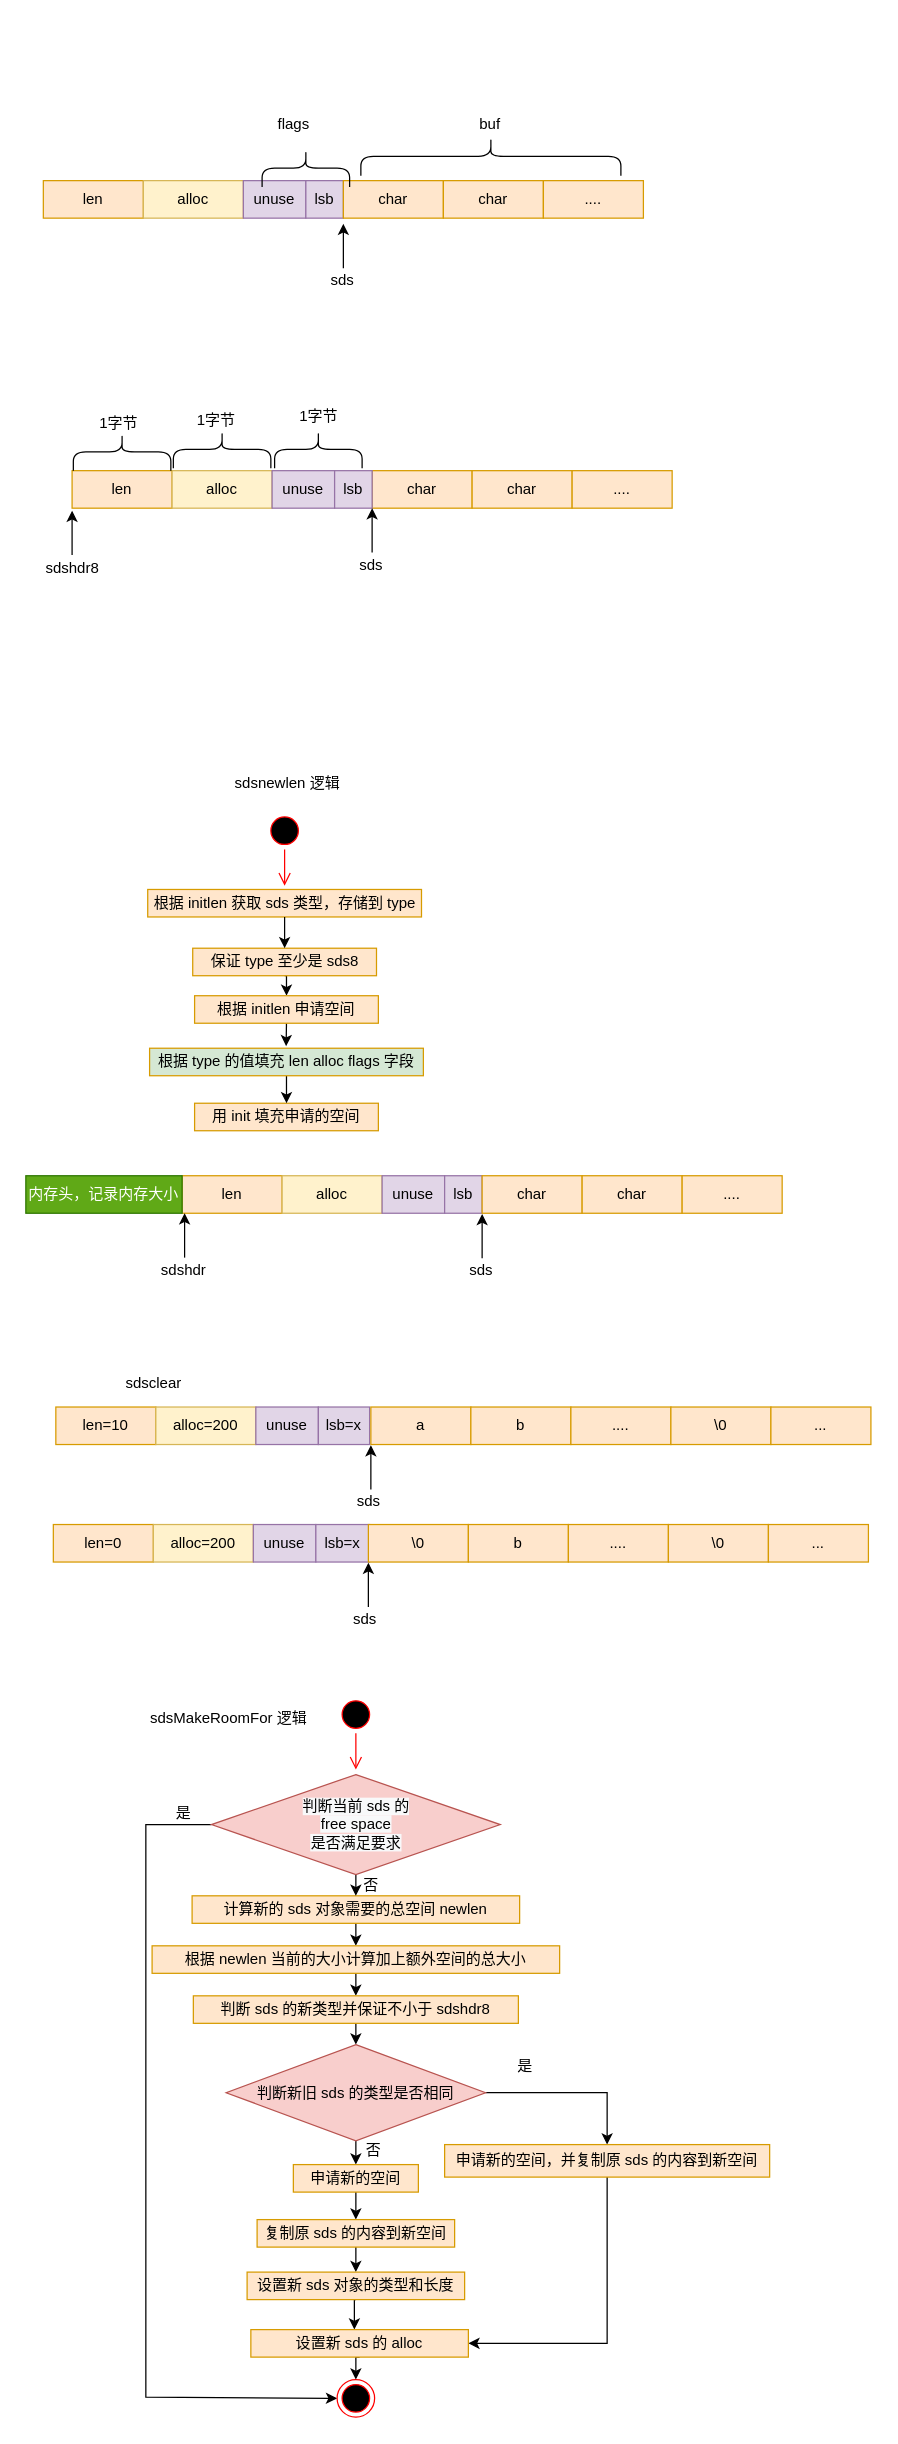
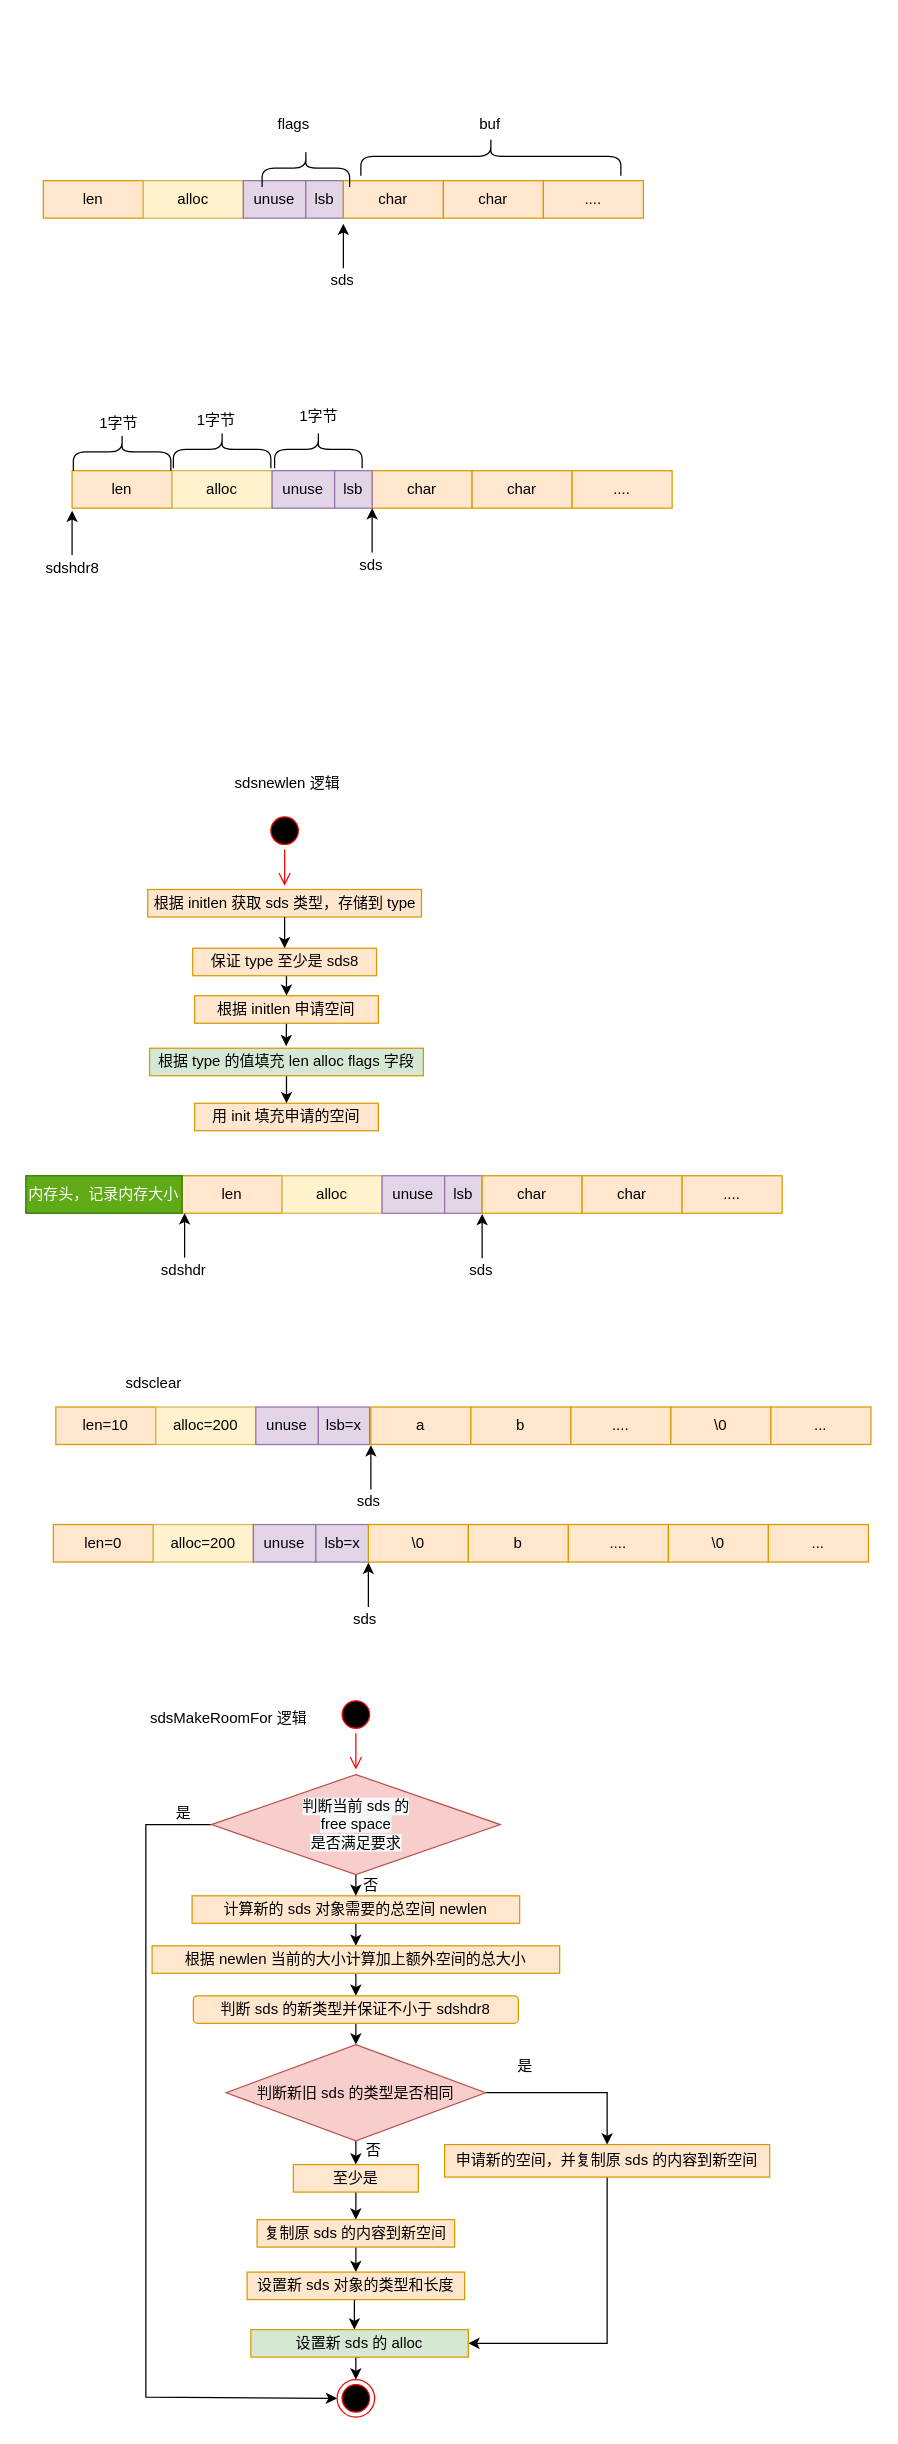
(356, 2009) -> (356, 2009)
(356, 2178) -> (356, 2178)
(359, 2343) -> (359, 2343)
